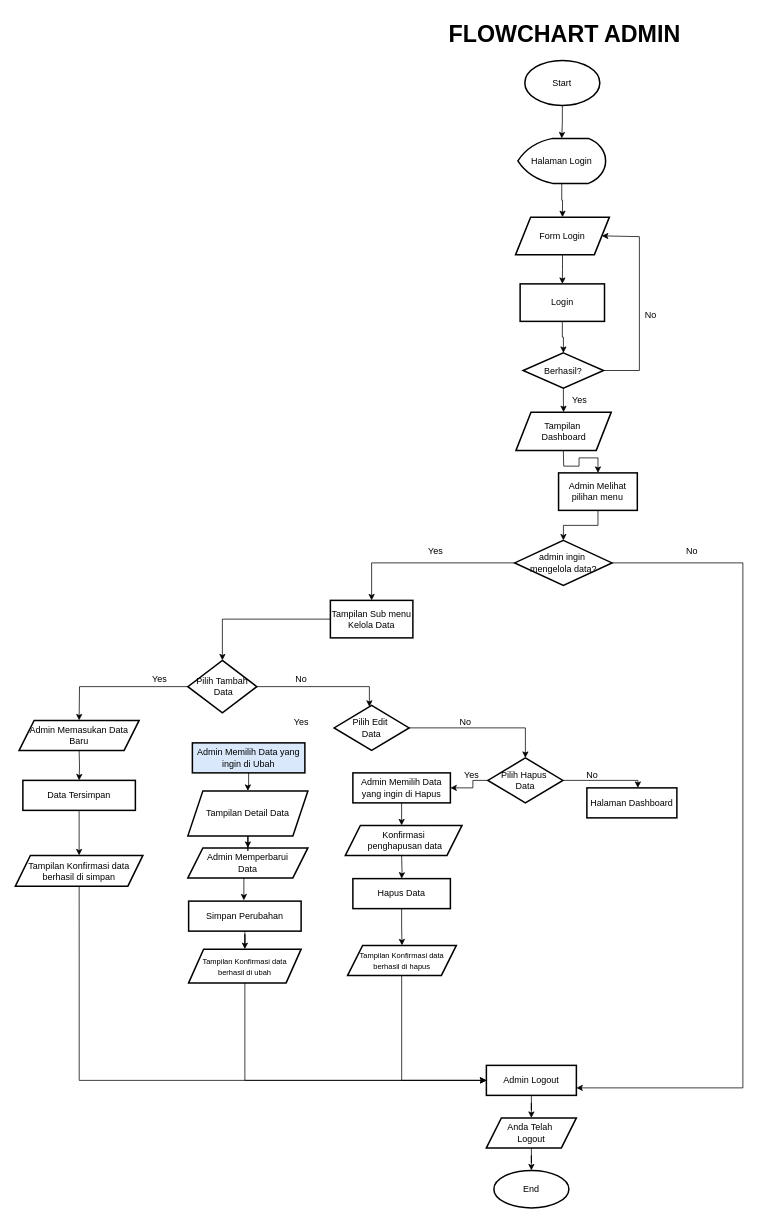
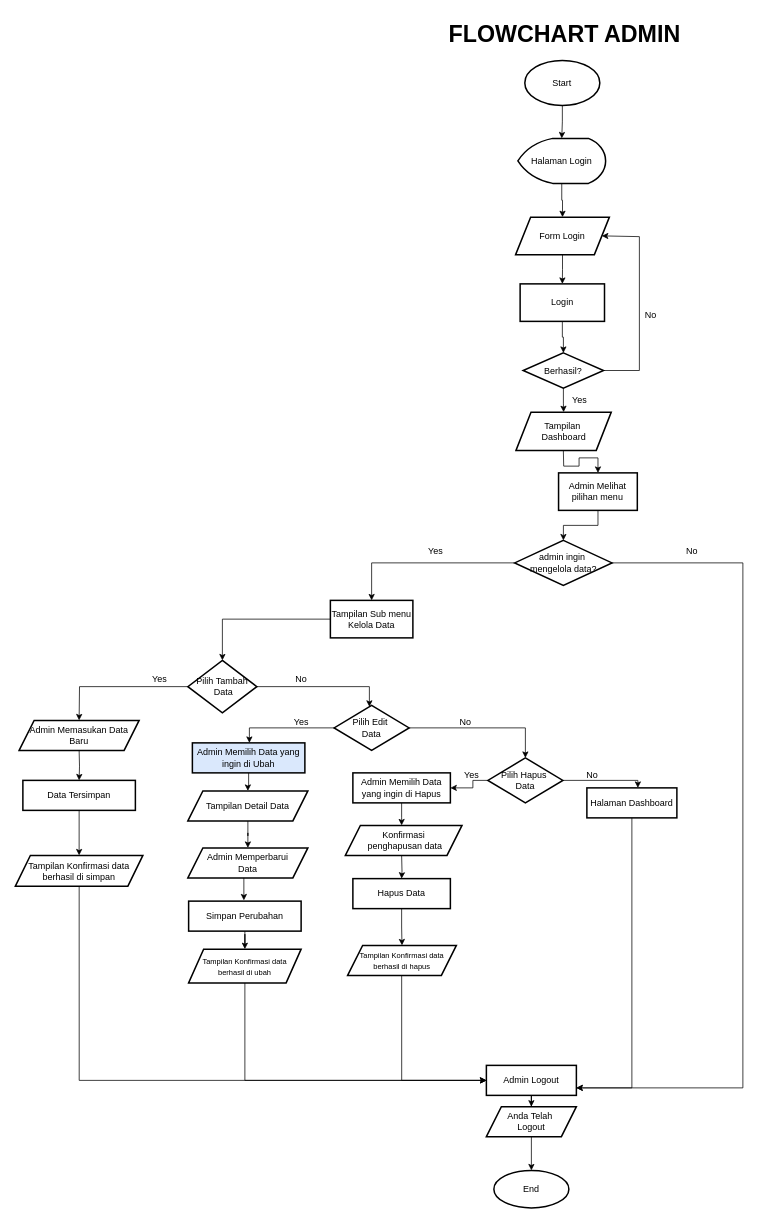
none -> (249, 732)
(248, 813) -> (248, 806)
none -> (632, 951)
(531, 1133) -> (531, 1122)
